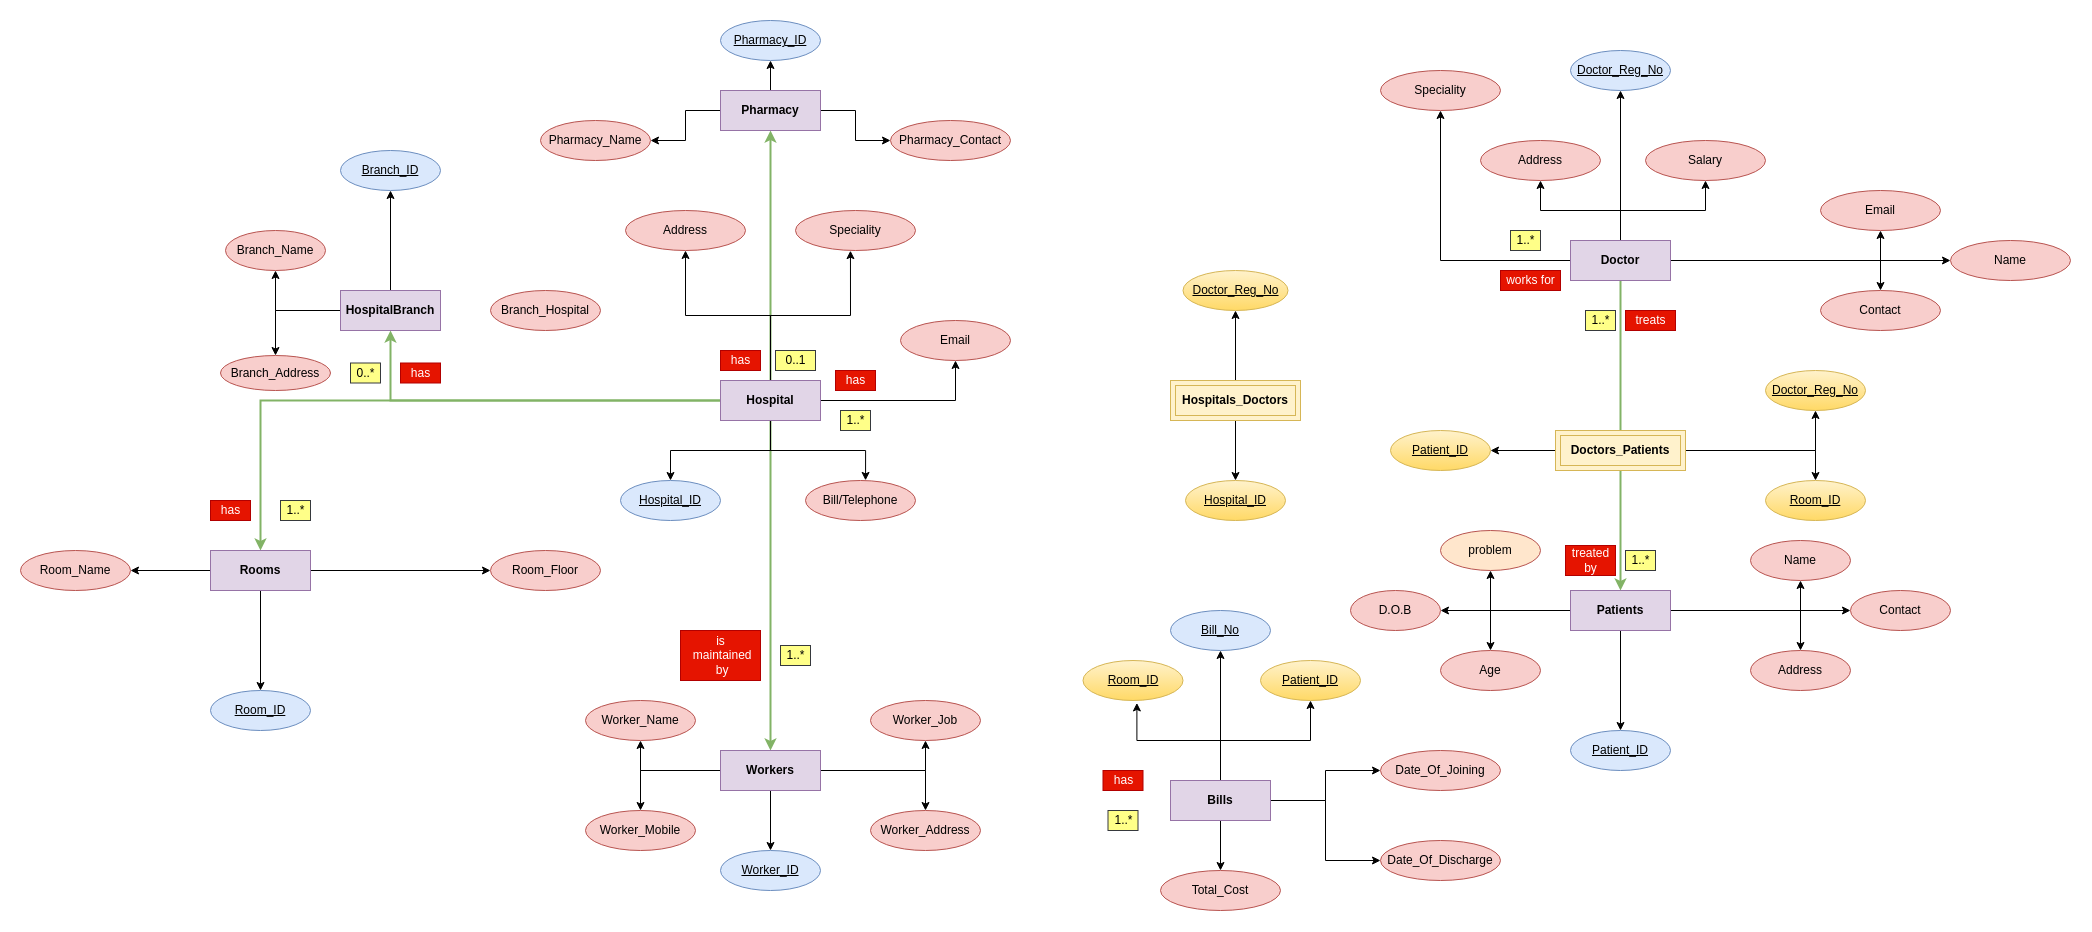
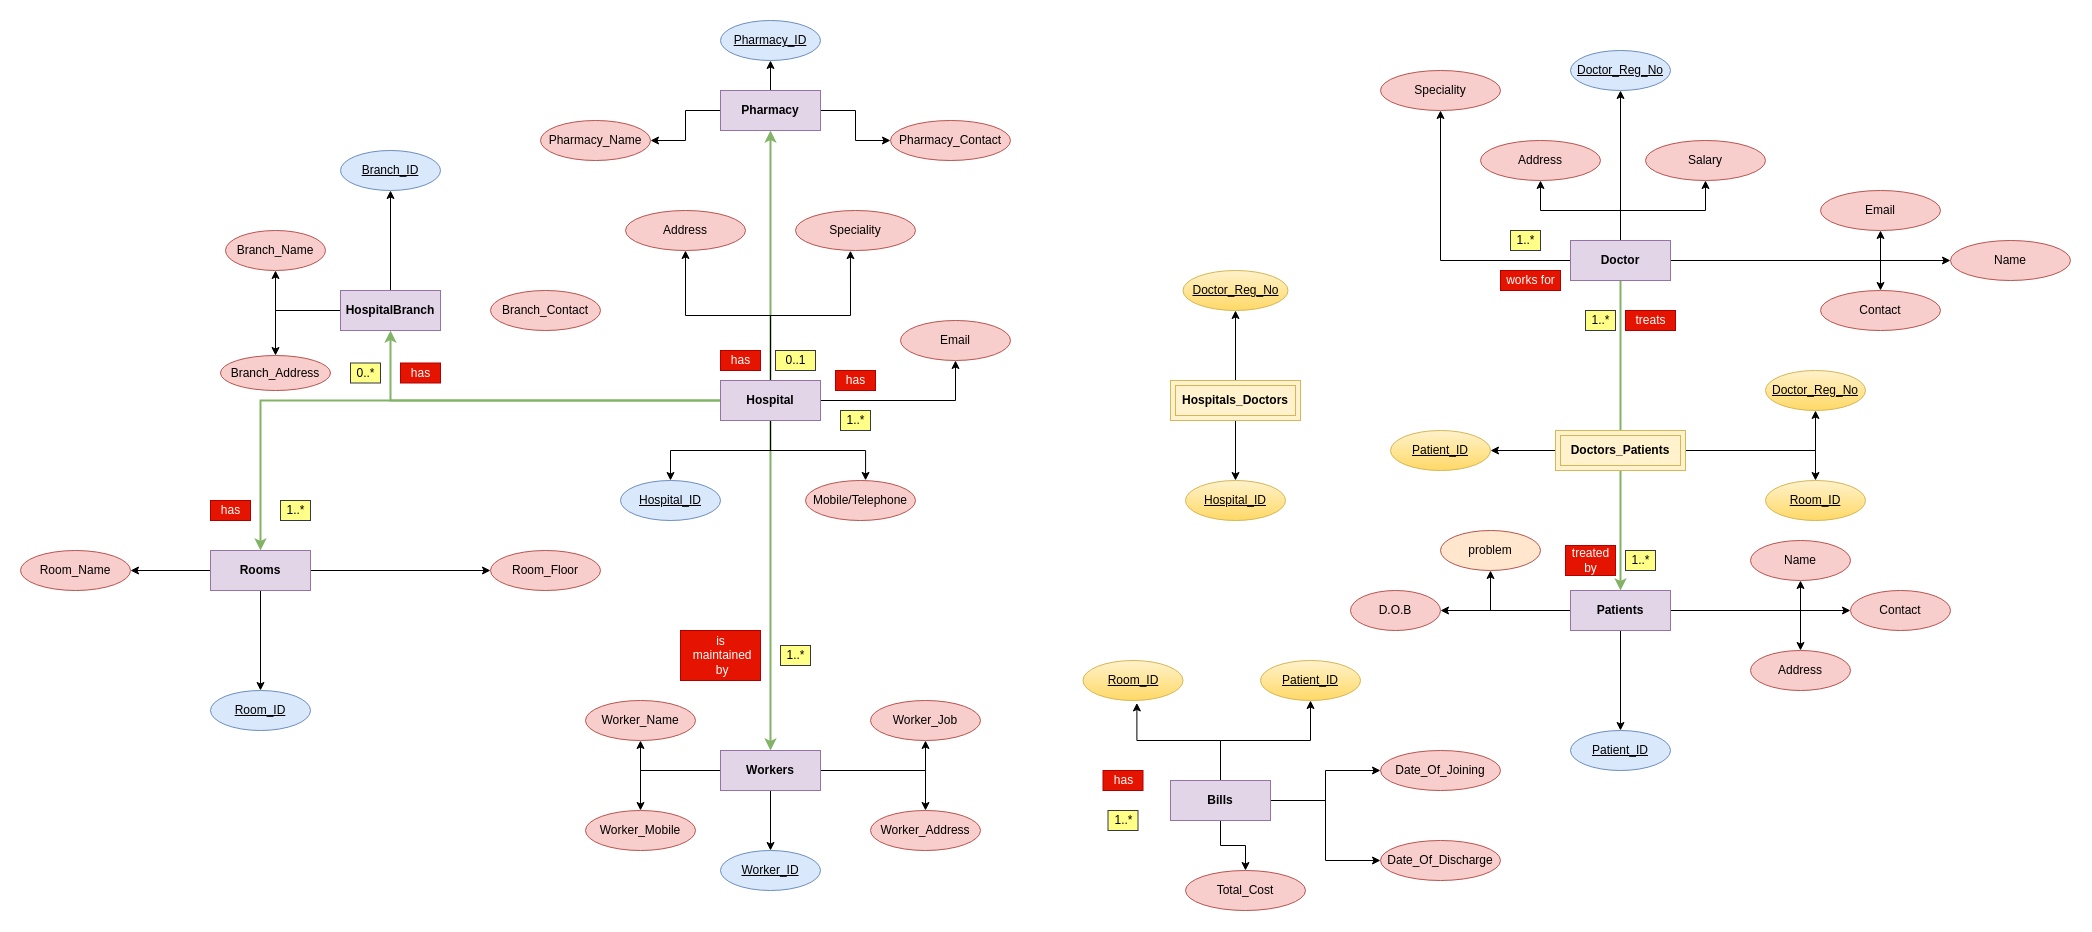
(546, 311) -> (546, 311)
(861, 501) -> (861, 501)
(1491, 628) -> none
(1221, 631) -> none
(1491, 671) -> none
(1221, 698) -> none
(1221, 891) -> (1246, 891)
